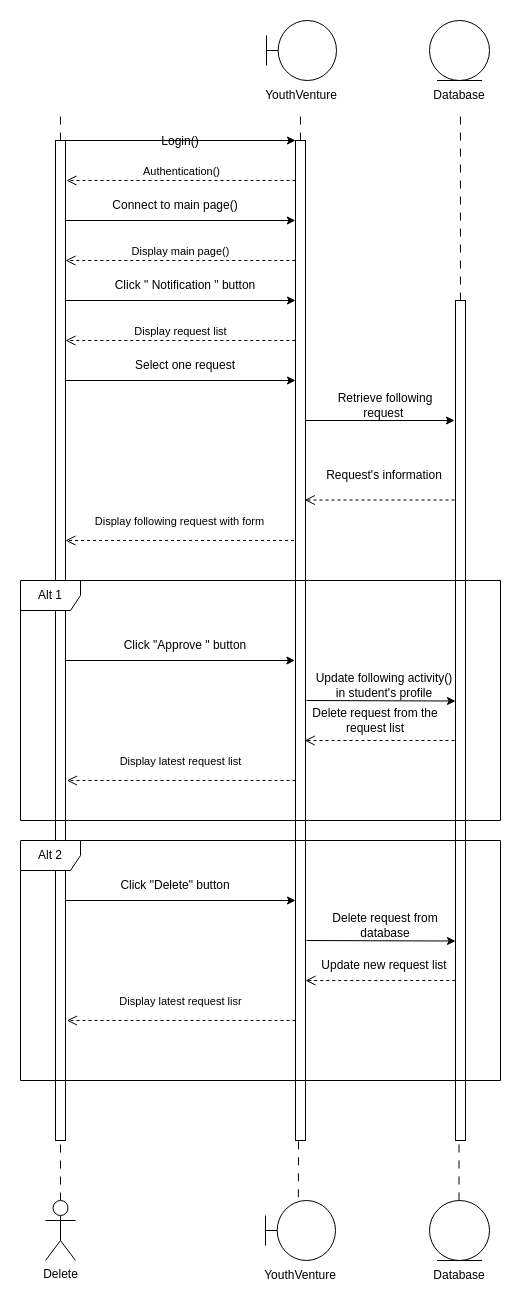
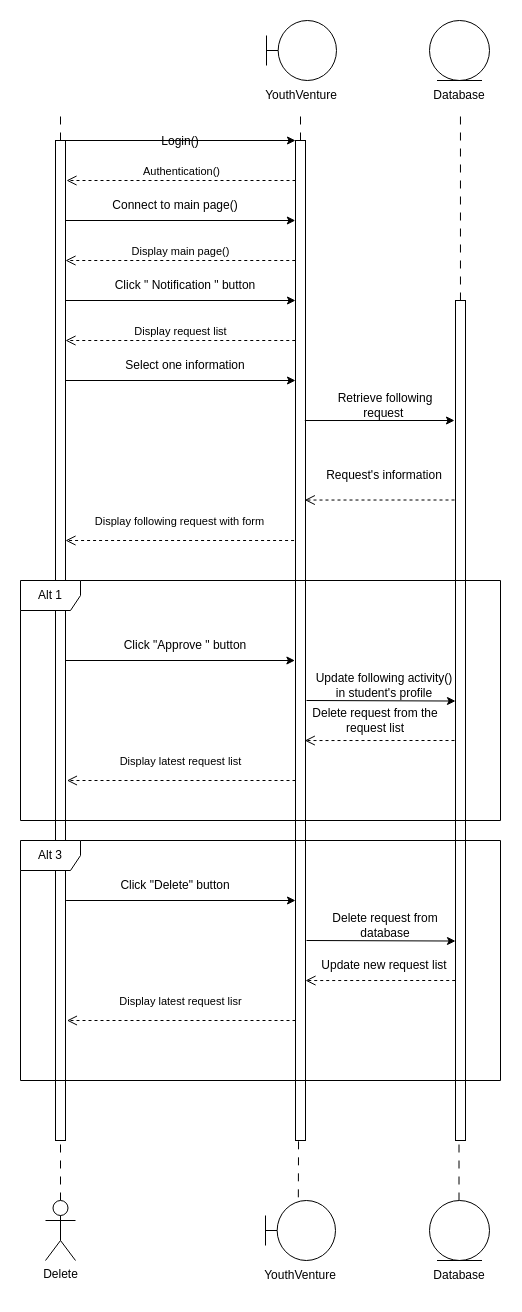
(186, 366) -> (186, 366)
(51, 856) -> (51, 856)
